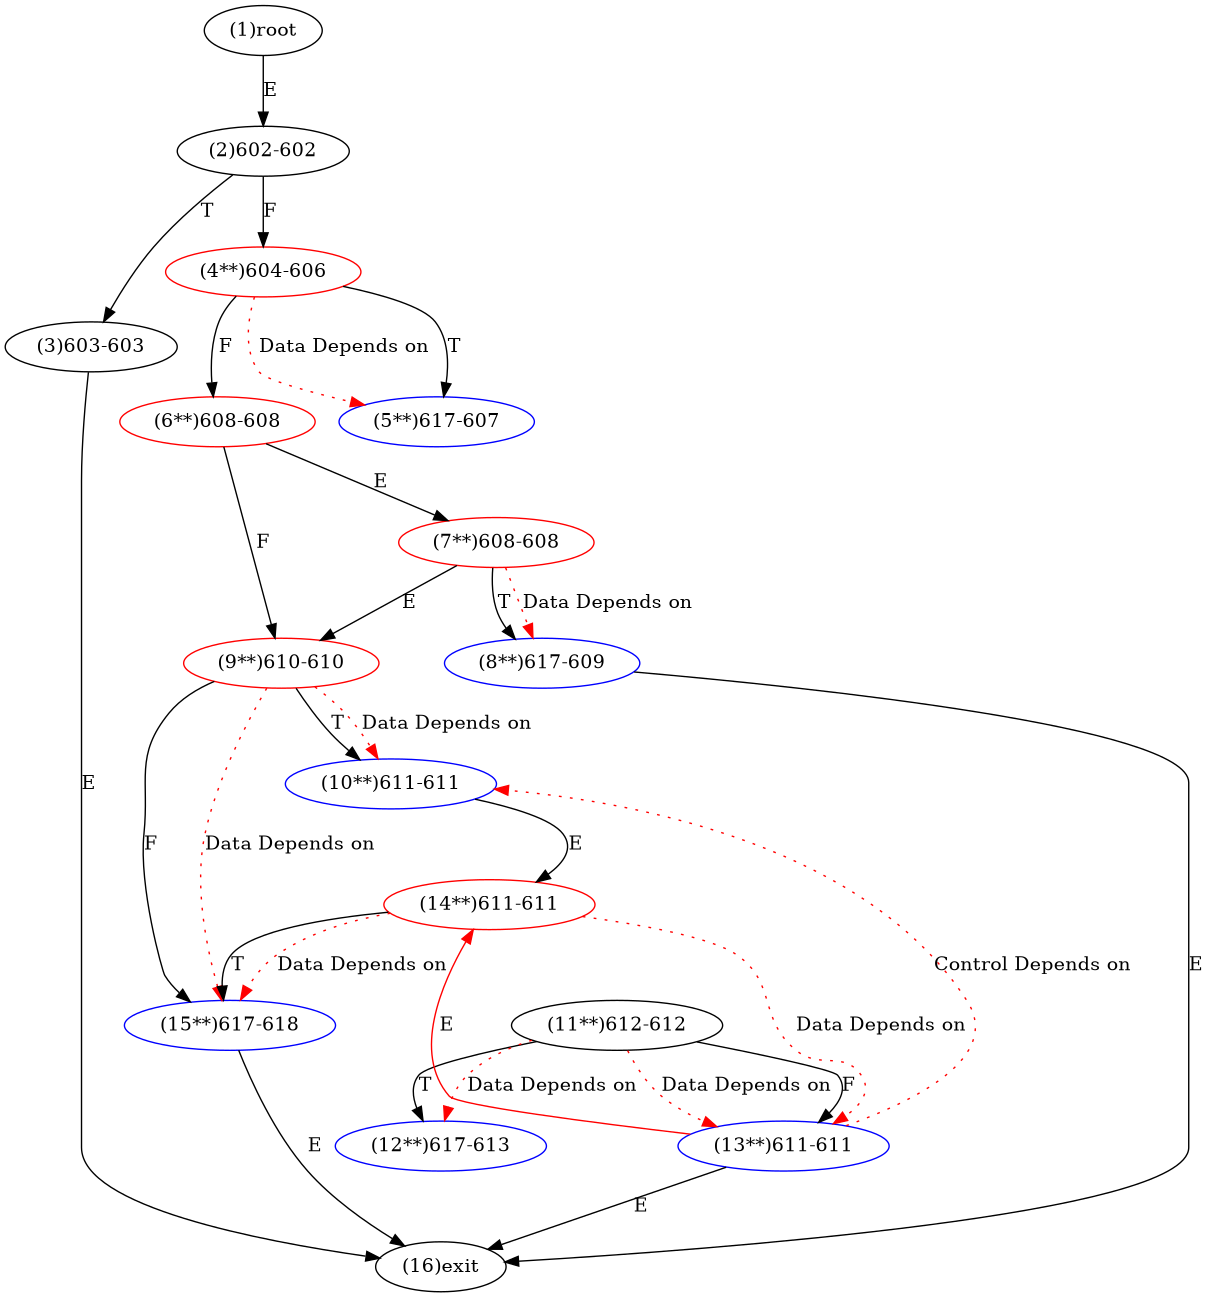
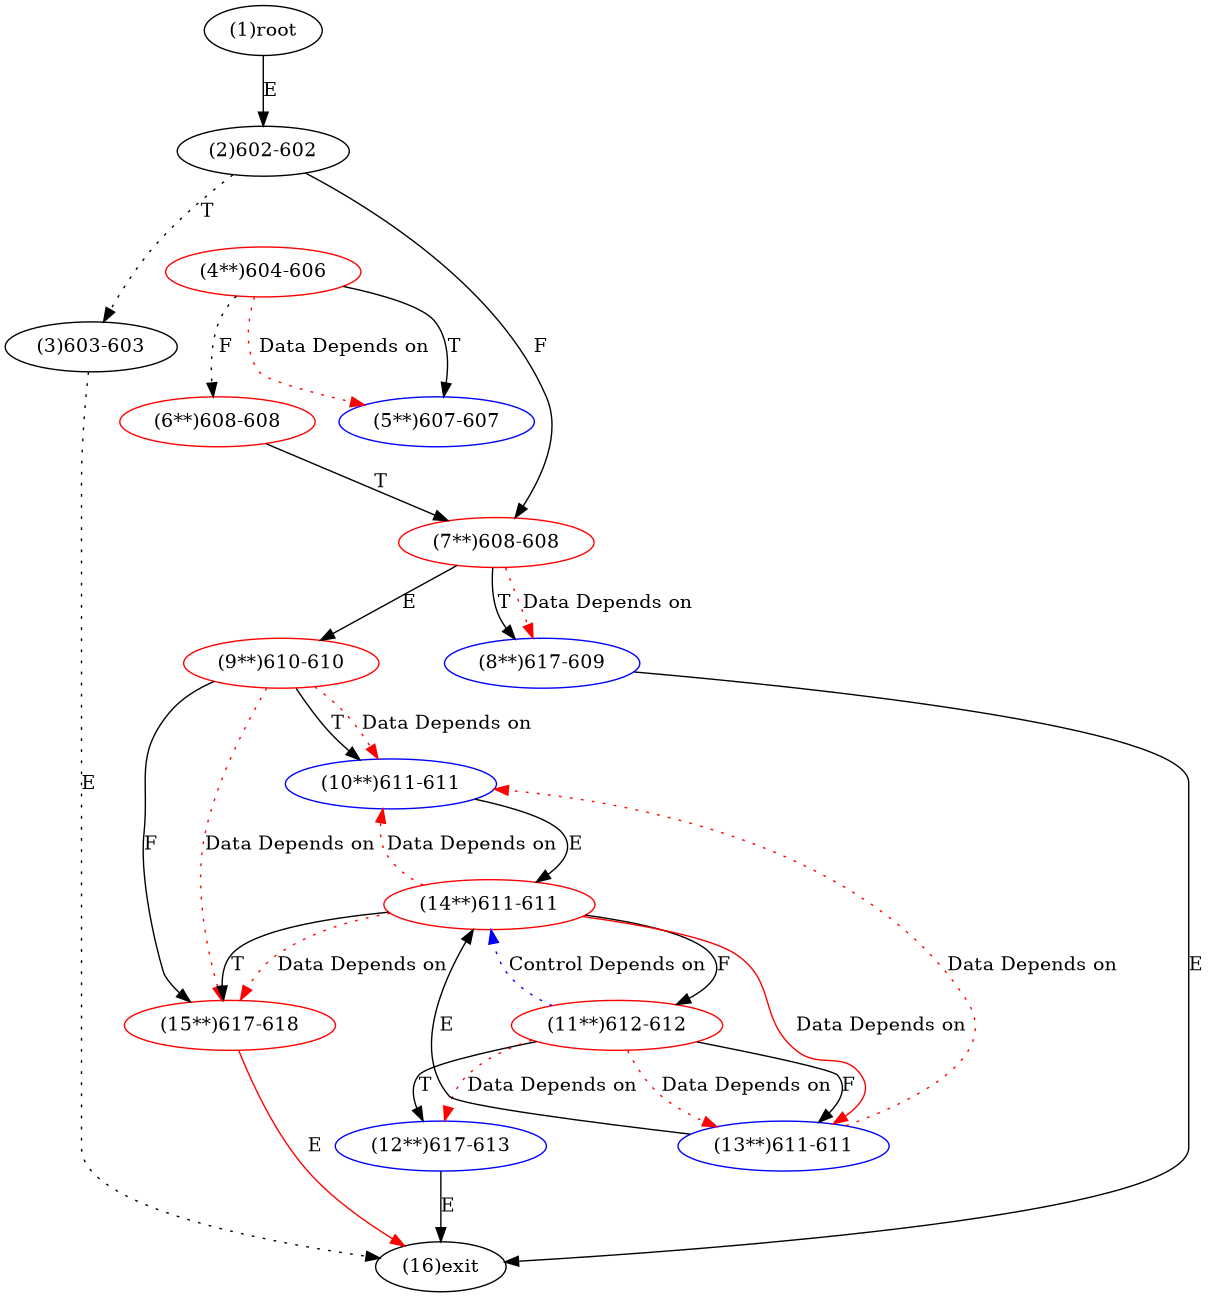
(263, 205) -> (485, 307)
(164, 236) -> (164, 236)
(214, 336) -> (214, 336)
(437, 422) -> (437, 422)
(381, 482) -> (381, 482)
(248, 536) -> none
none -> (391, 861)
(82, 918) -> (82, 918)
none -> (708, 951)
(1033, 965) -> (1033, 965)
none -> (515, 982)
(761, 984) -> (761, 984)
(230, 1025) -> (230, 1025)
(617, 1025) -> (617, 1025)
(487, 1106) -> (487, 1106)
(298, 1159) -> (298, 1159)
(614, 1206) -> (441, 1199)
